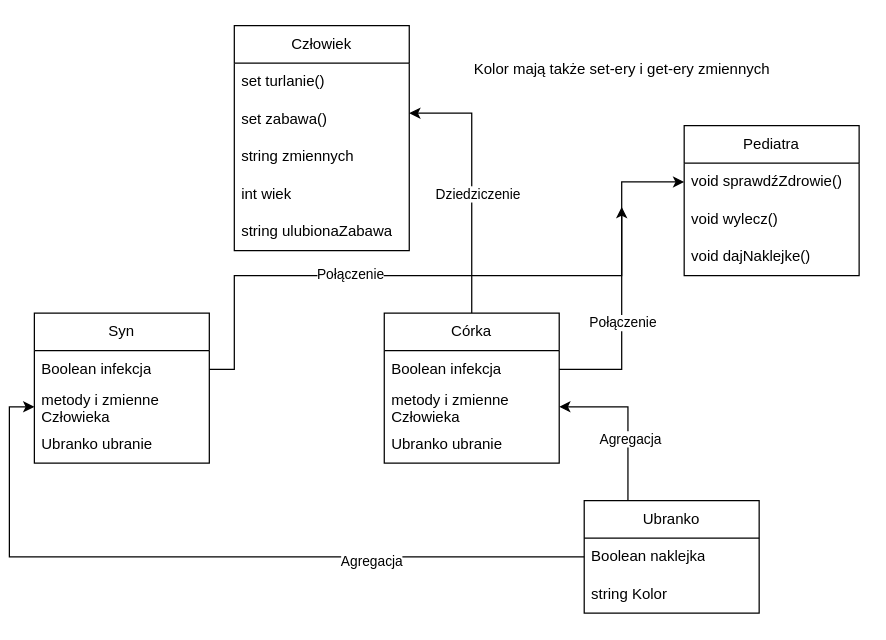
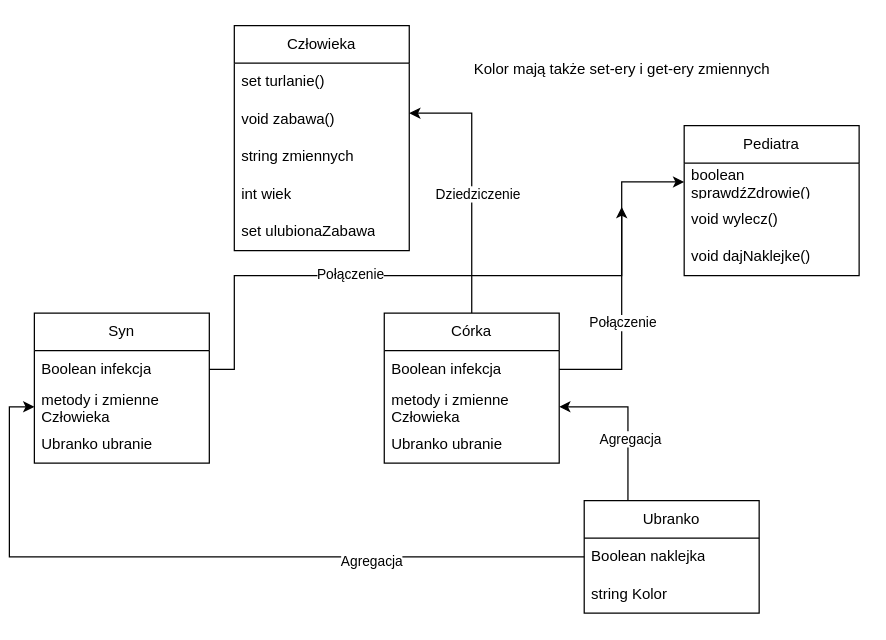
(322, 44) -> (322, 44)
(290, 119) -> (293, 119)
(773, 182) -> (773, 182)
(322, 232) -> (312, 232)
